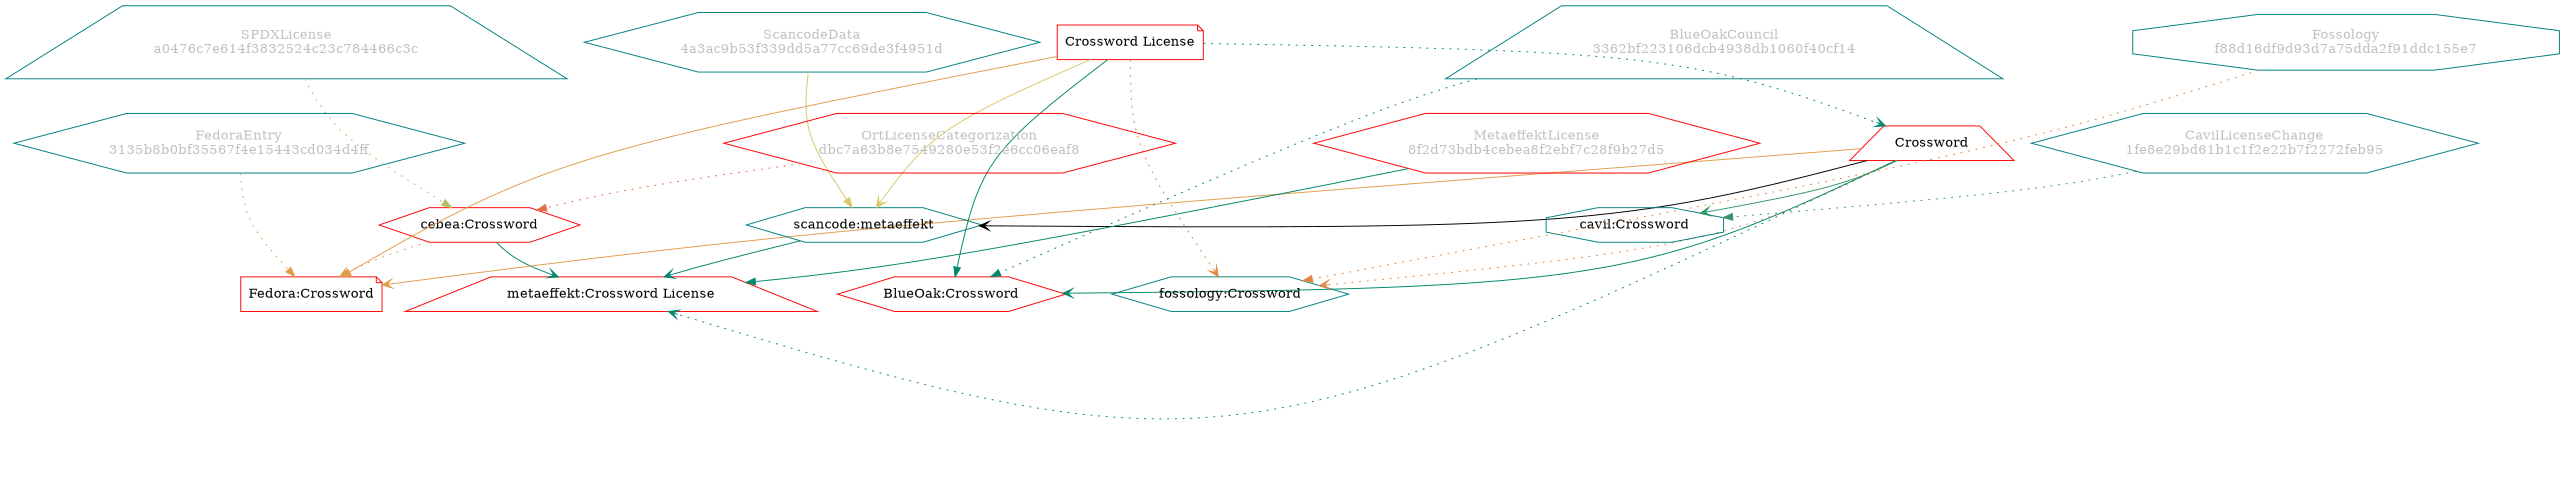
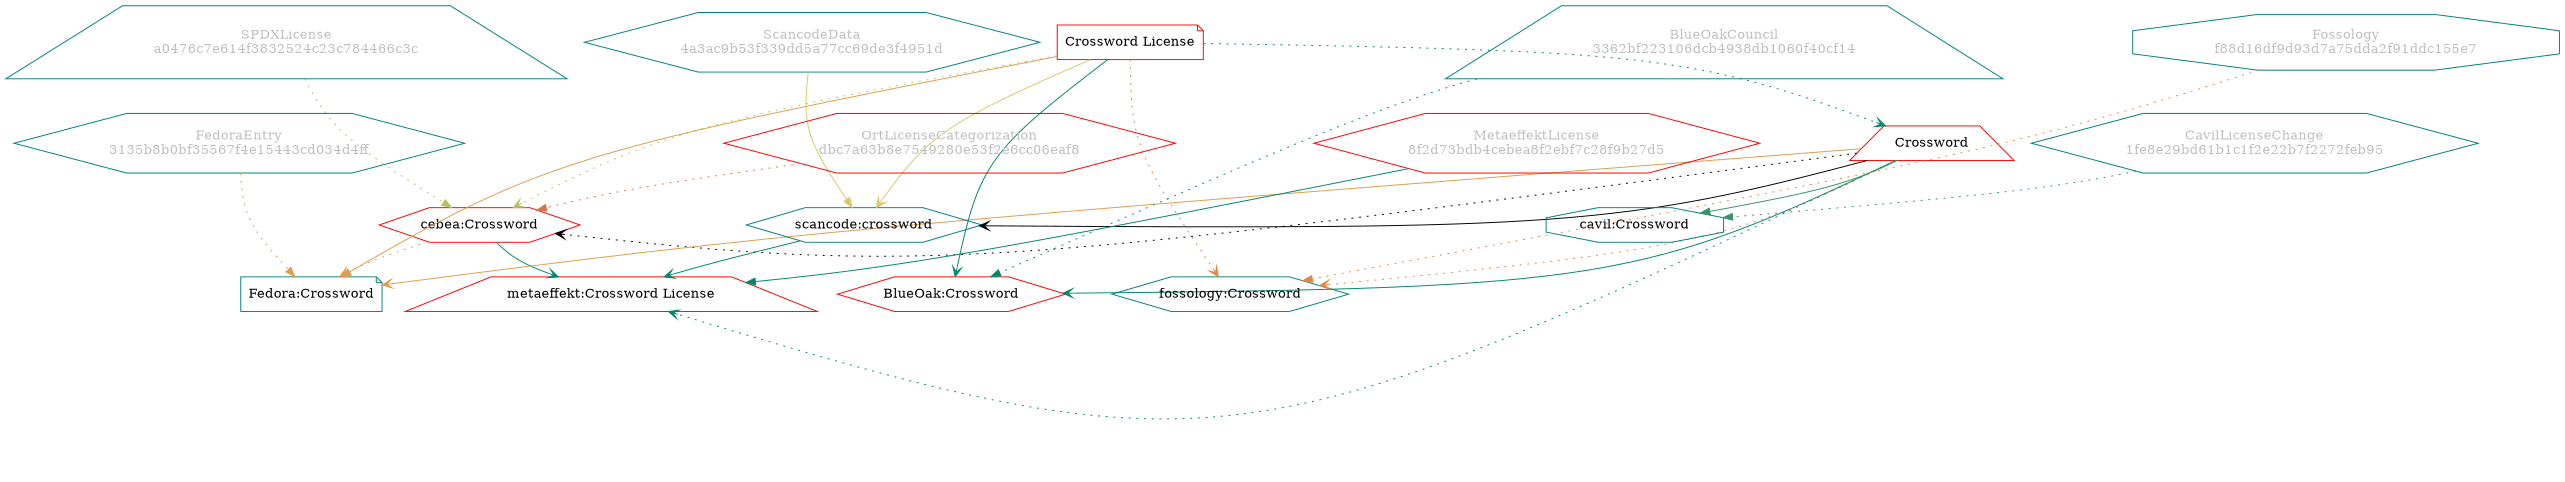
none -> (783, 109)
(1007, 146) -> (1007, 146)
(1805, 192) -> (1805, 192)
(864, 225) -> (864, 225)
none -> (1212, 234)
(311, 294) -> (311, 294)
